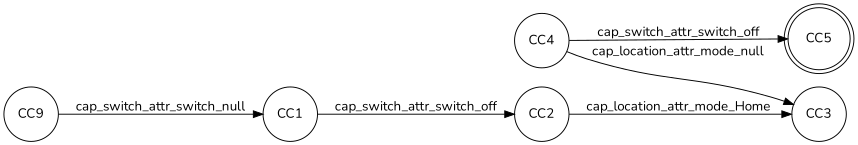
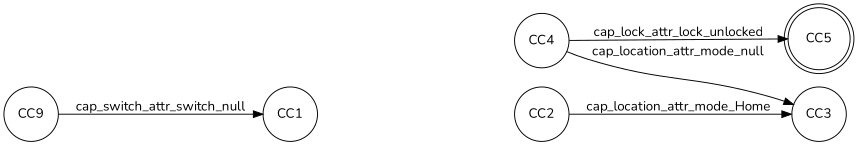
(679, 32) -> (679, 32)
(411, 114) -> none
